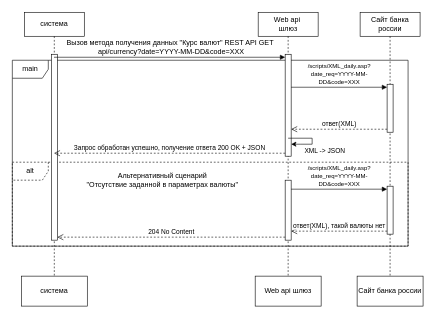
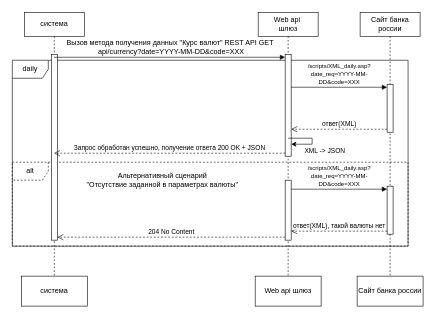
(30, 69) -> (30, 69)
